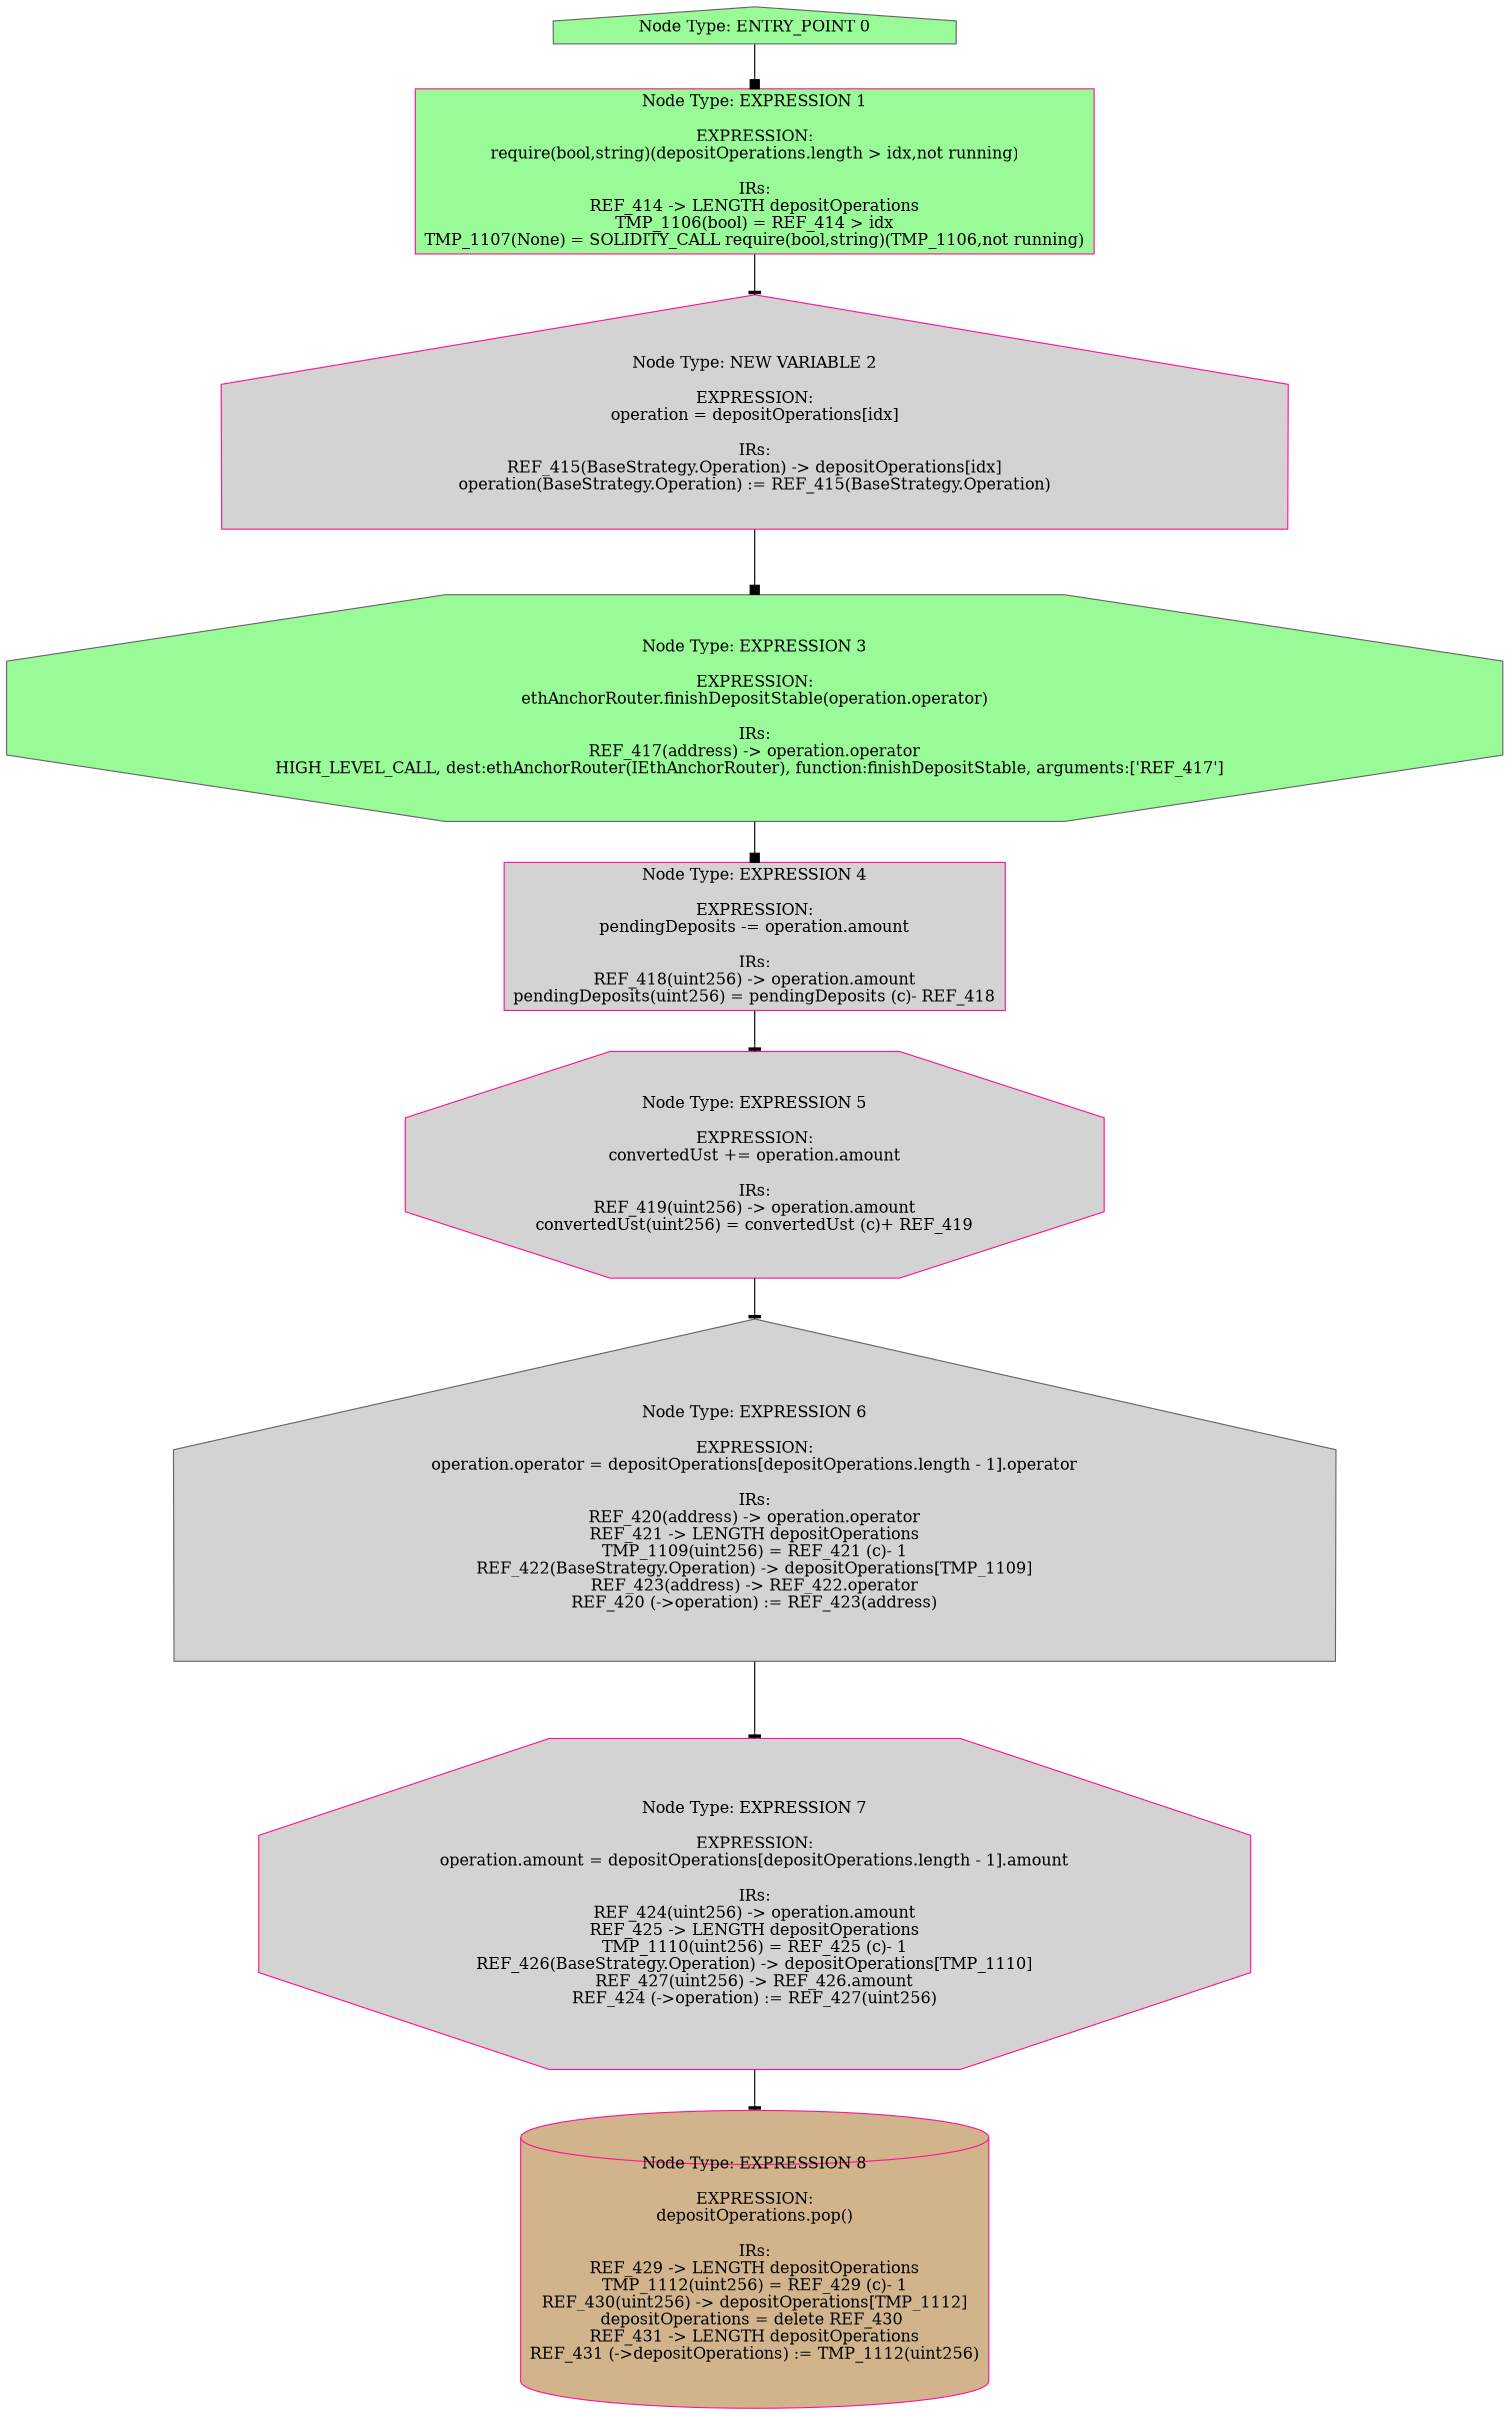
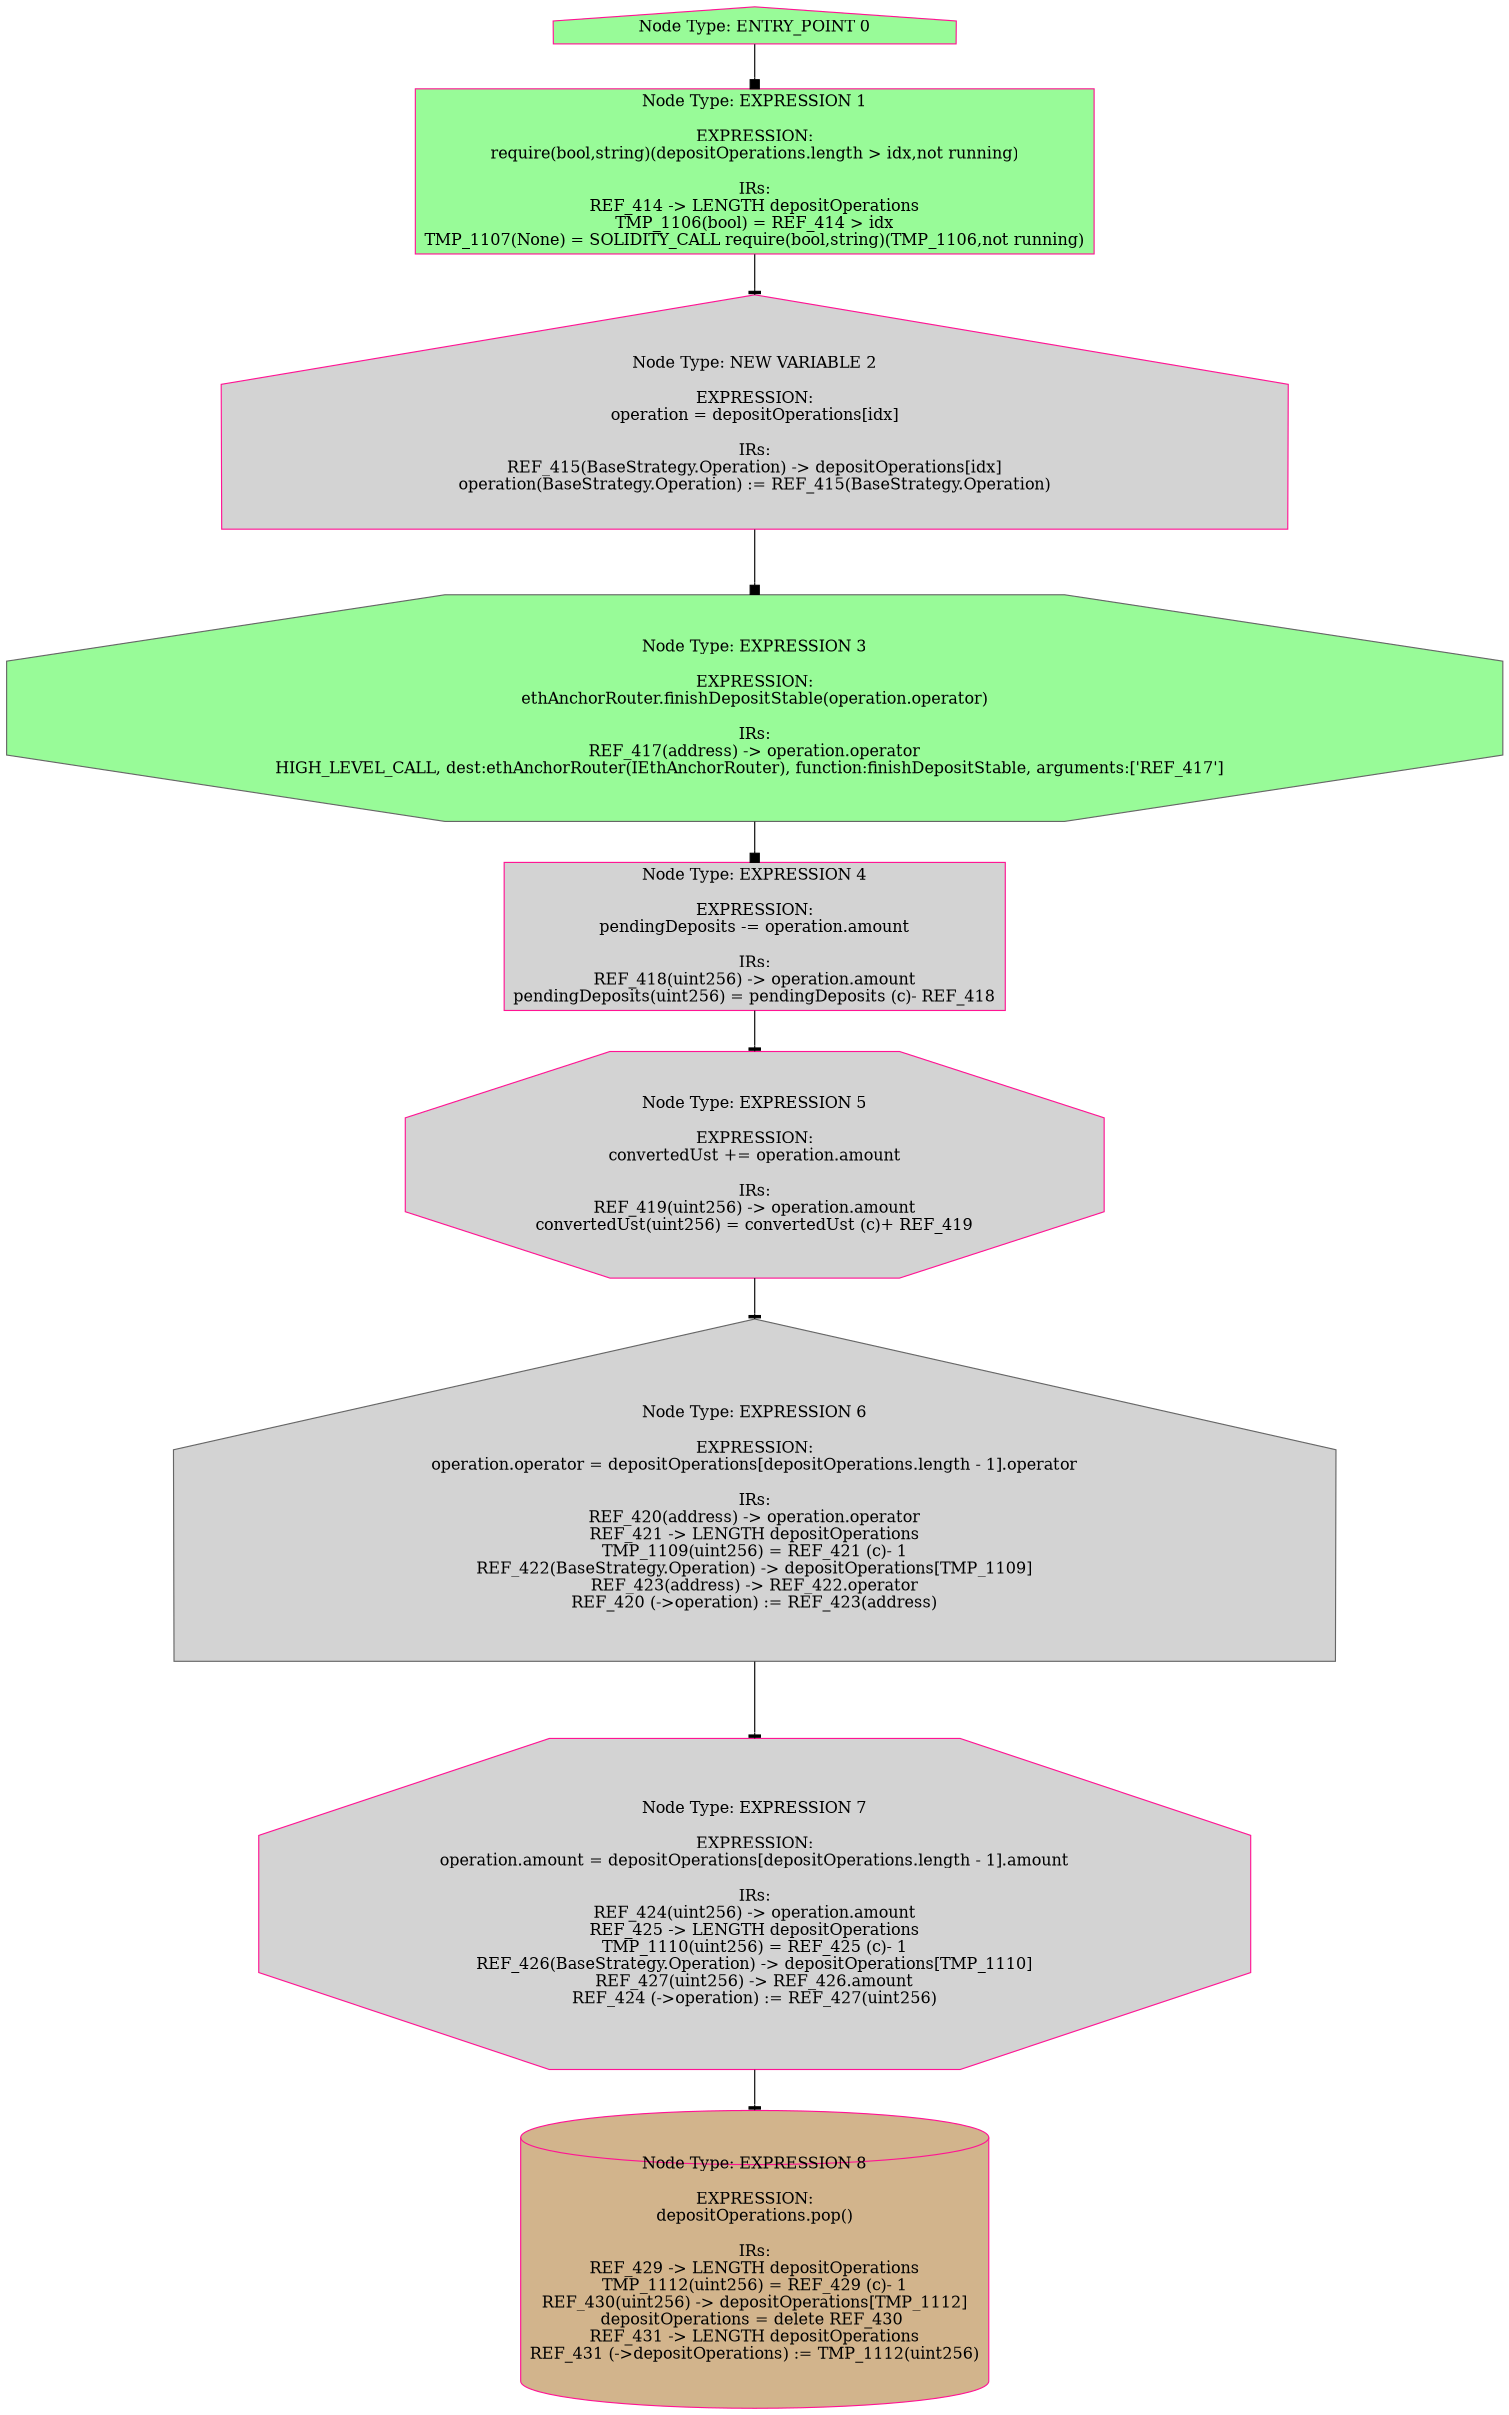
(755, 27) -> (755, 27)
